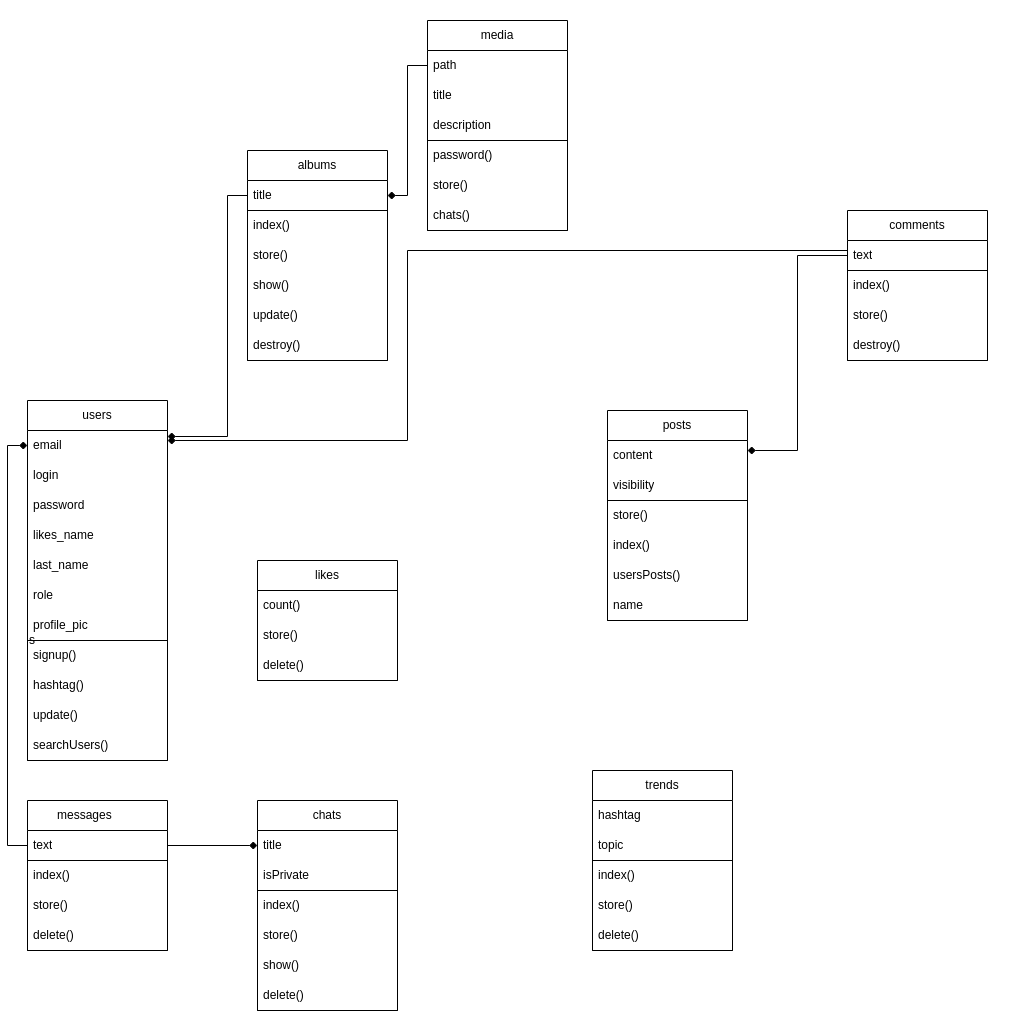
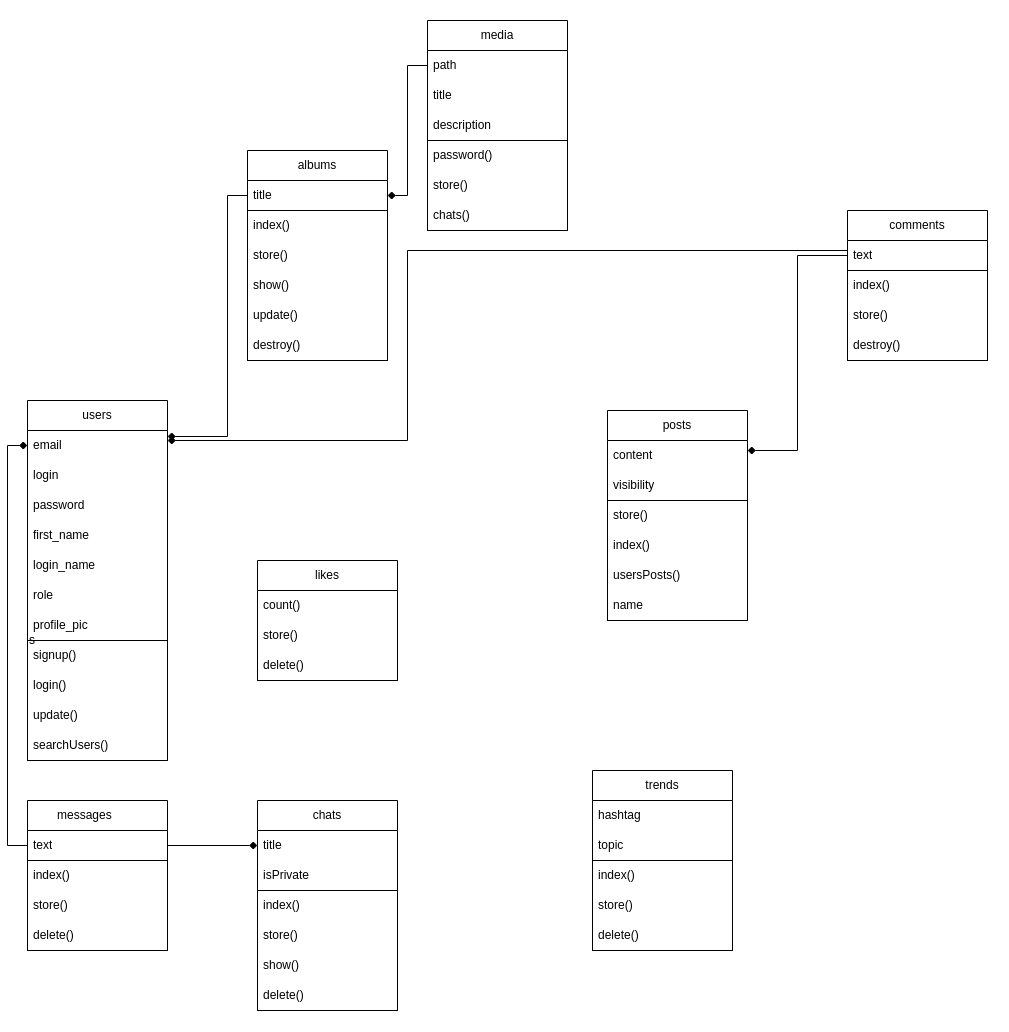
(64, 536) -> (66, 536)
(62, 566) -> (64, 566)
(64, 686) -> (54, 686)
